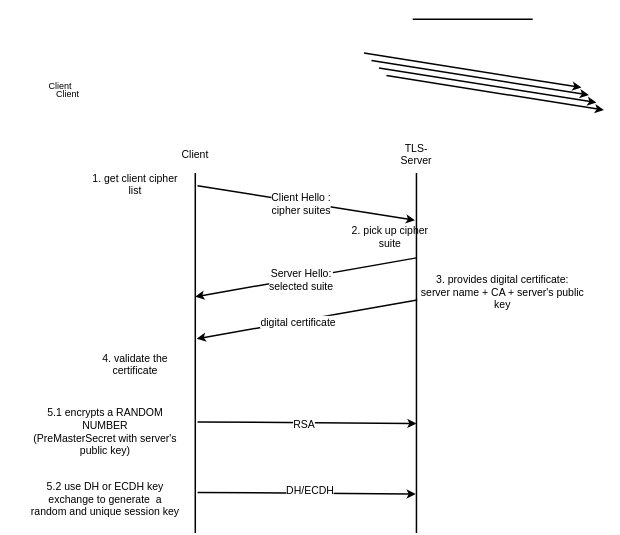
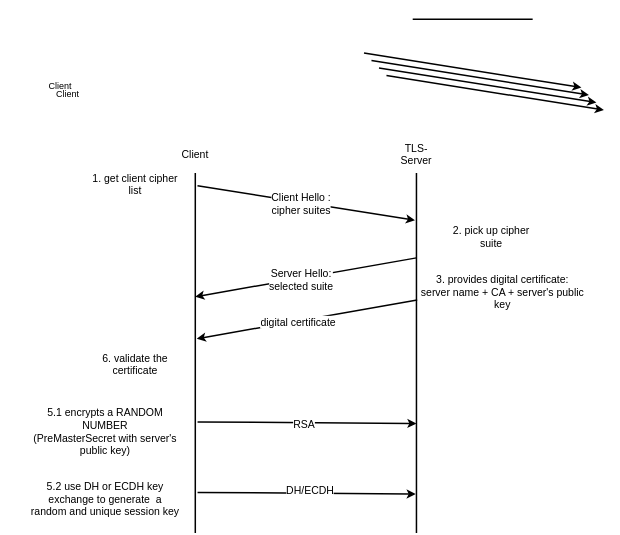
(390, 237) -> (492, 237)
(135, 364) -> (135, 364)
